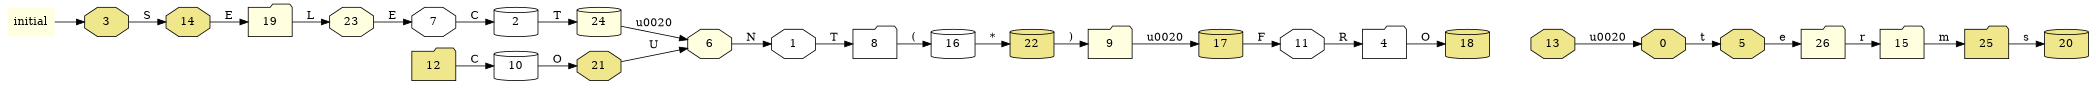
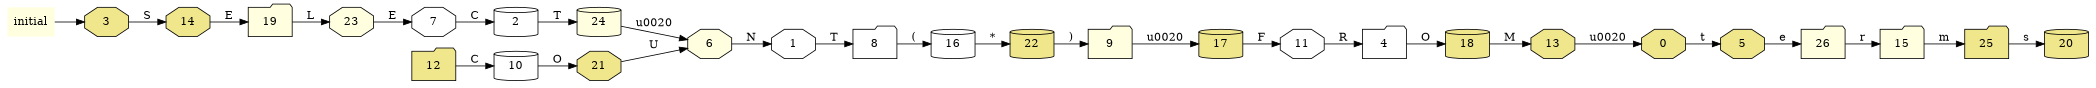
none -> (1506, 44)
